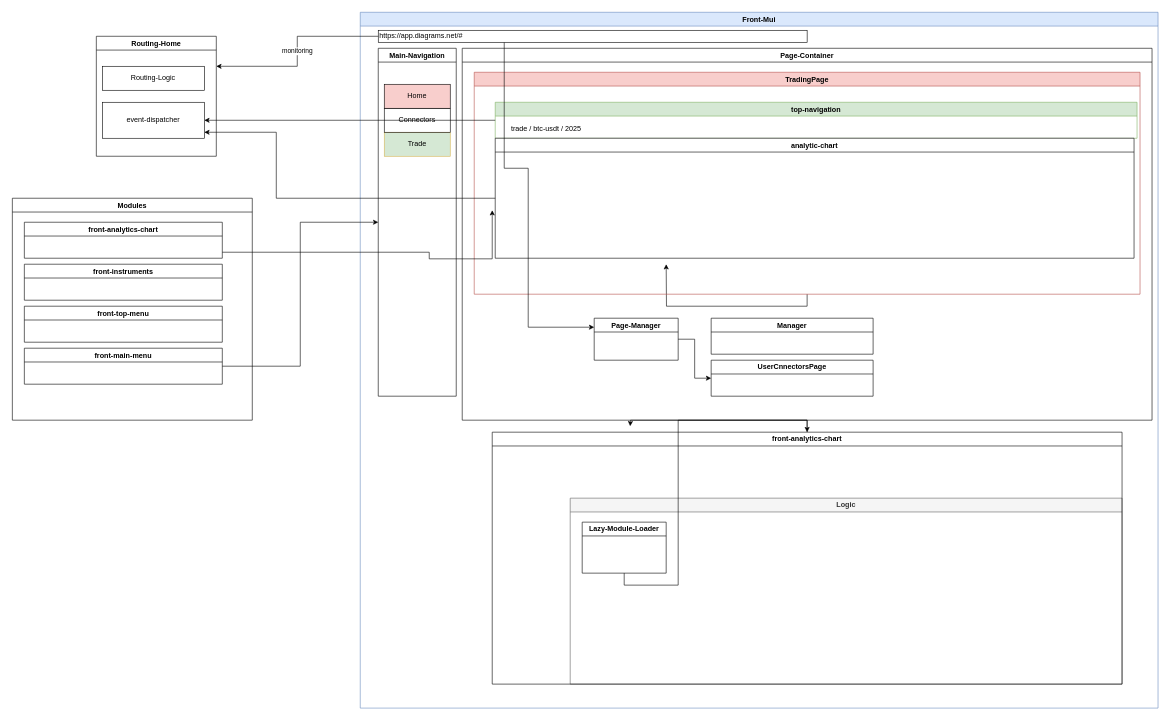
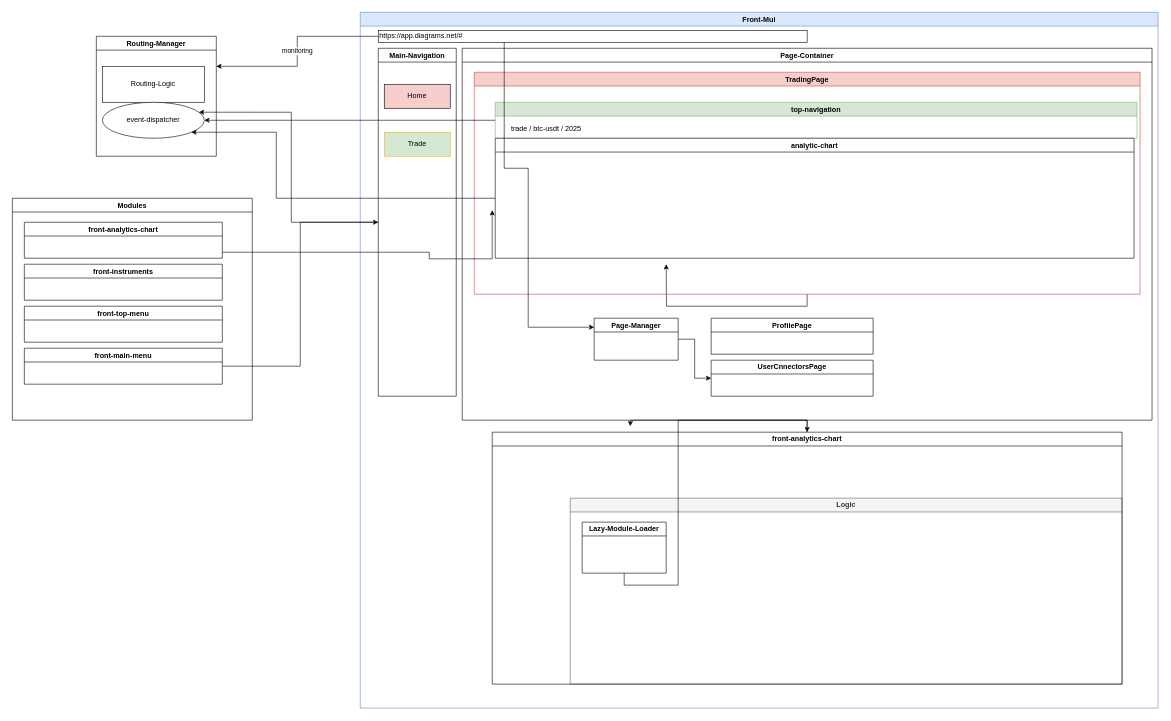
(156, 44) -> (156, 44)
(153, 78) -> (153, 84)
(153, 120) -> (153, 120)
(417, 120) -> none
none -> (291, 222)
(792, 326) -> (792, 326)
